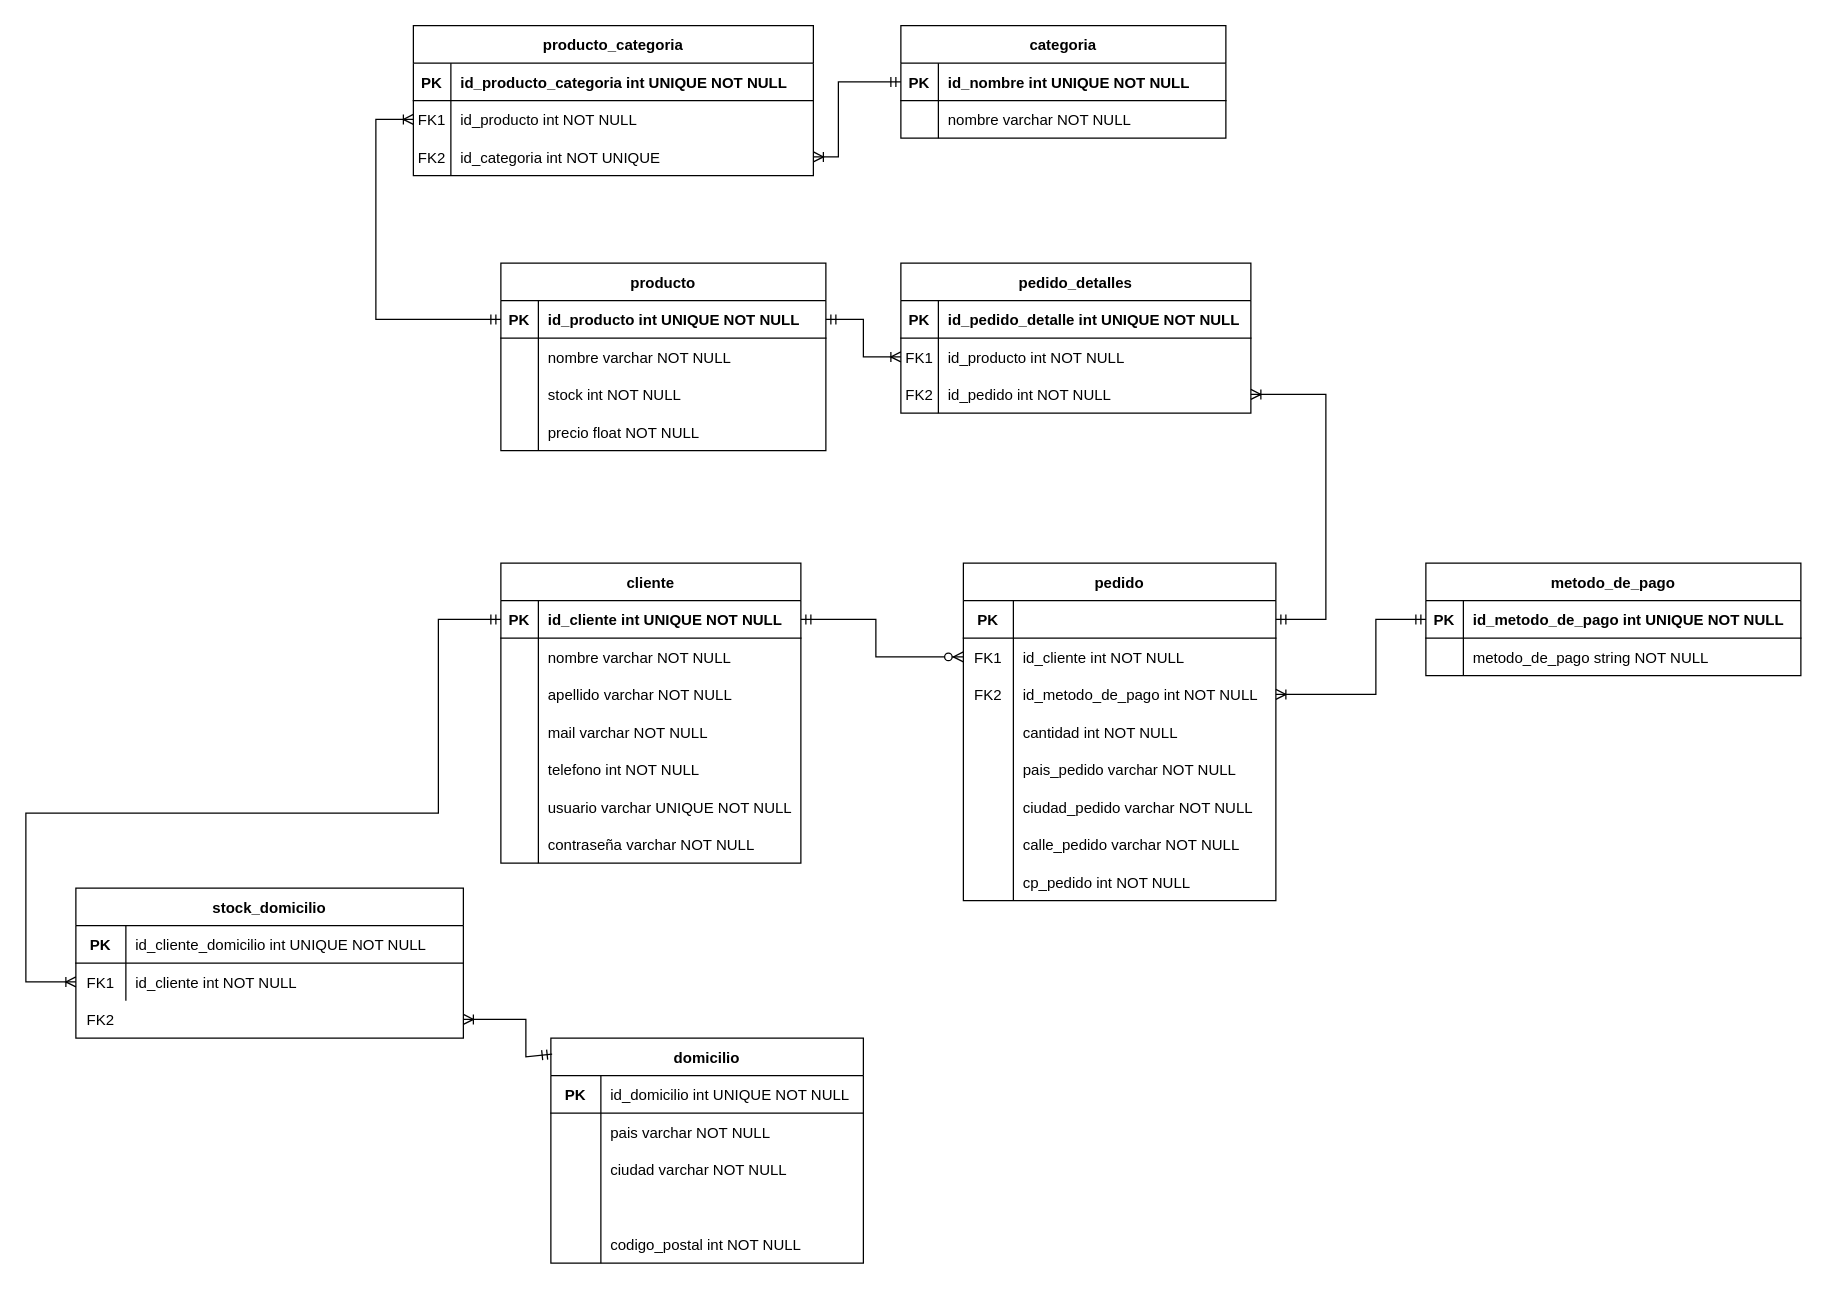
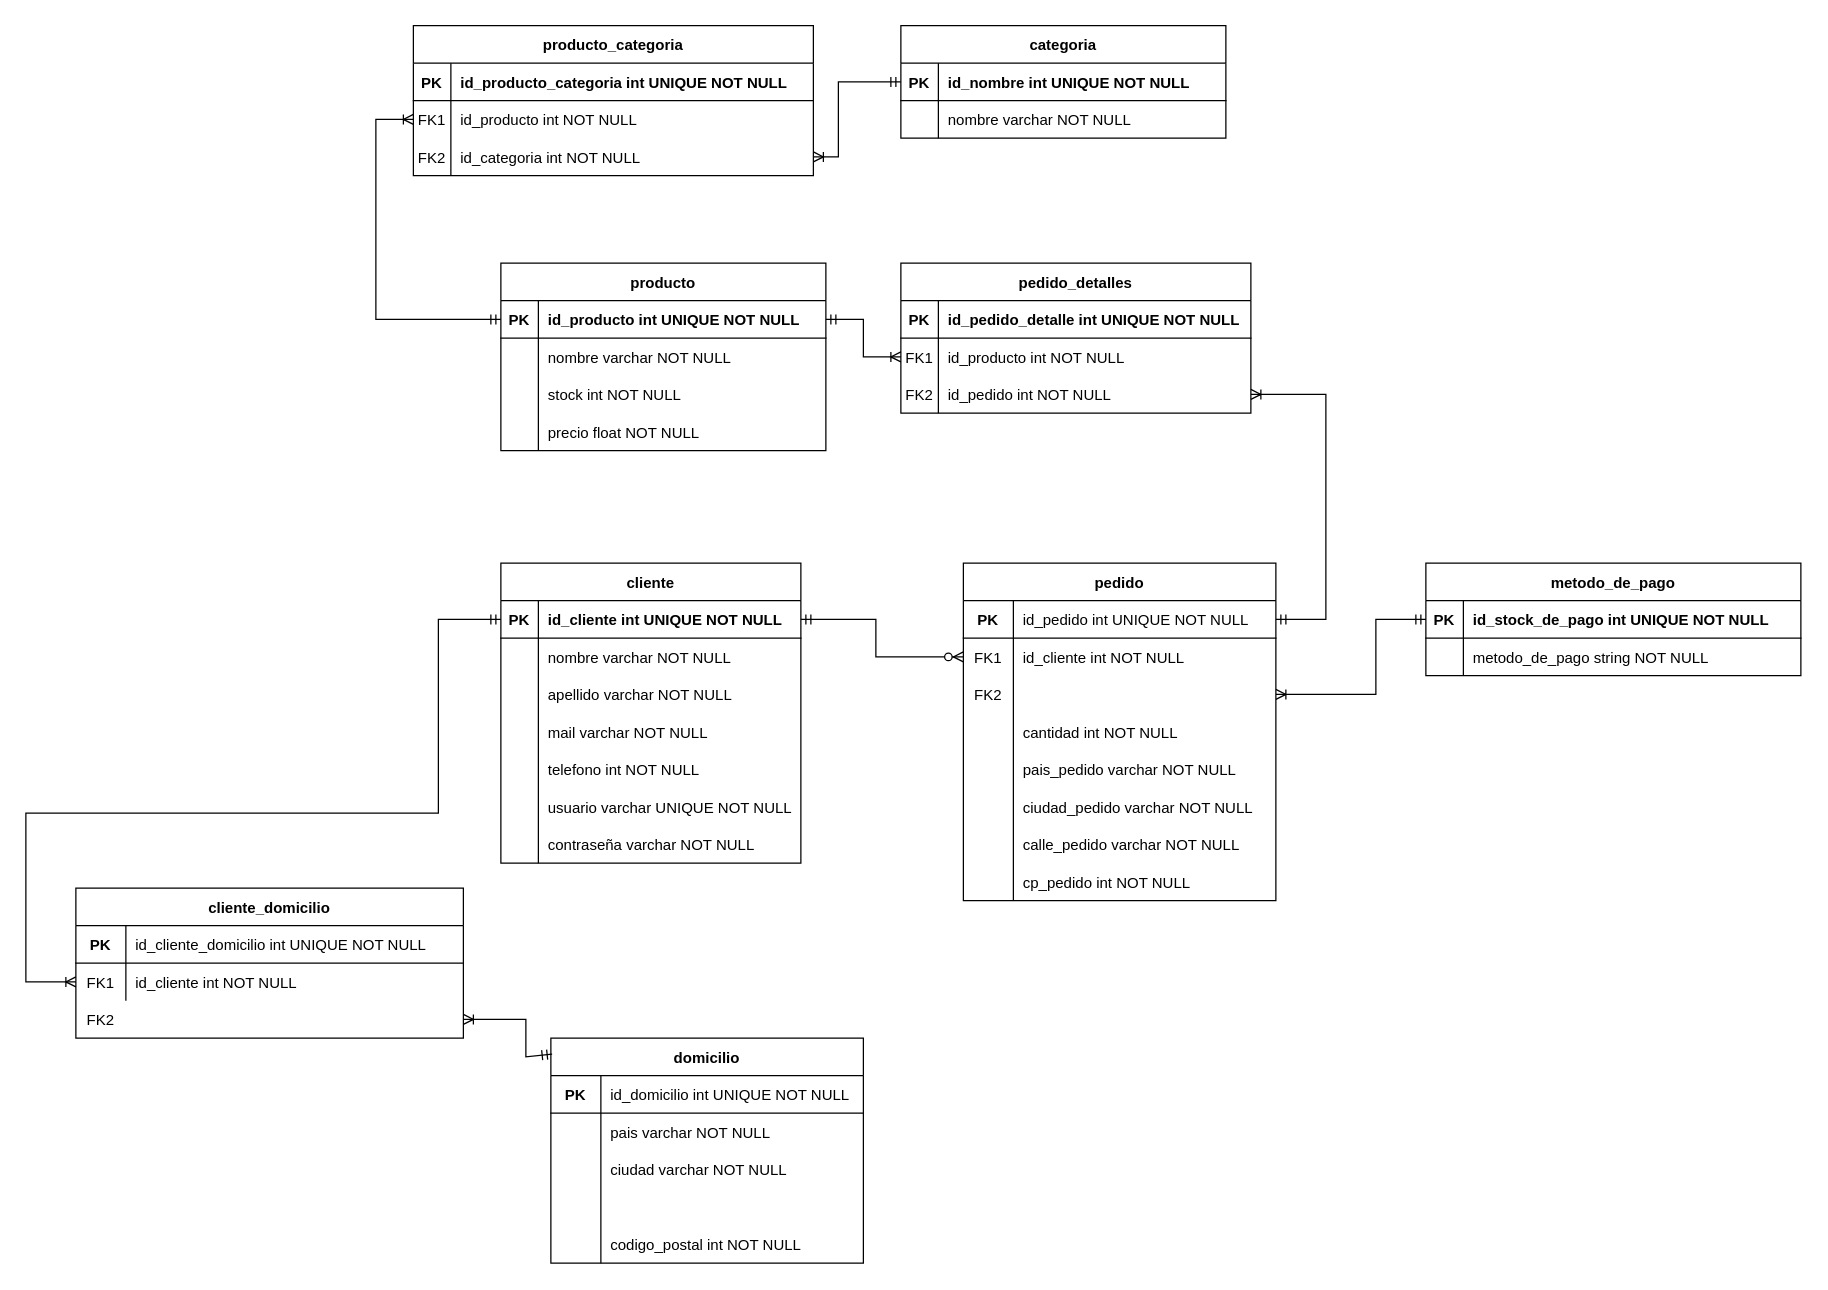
(562, 158) -> (553, 158)
none -> (1144, 619)
(1616, 620) -> (1612, 620)
(1144, 694) -> none
(269, 908) -> (269, 908)
